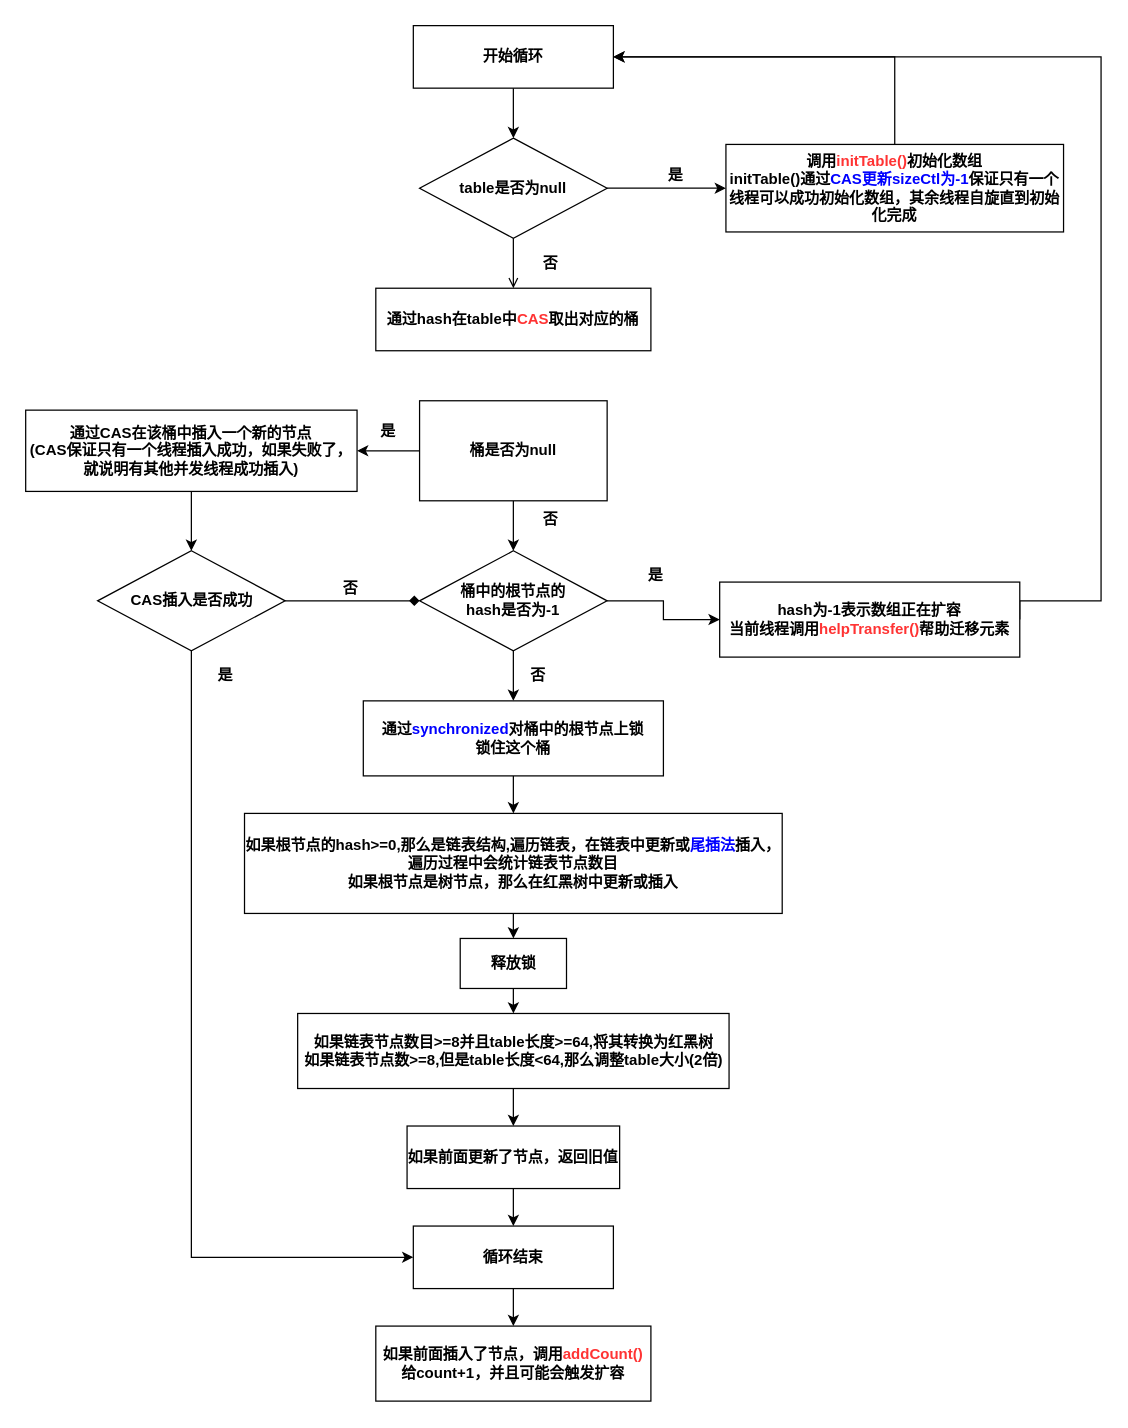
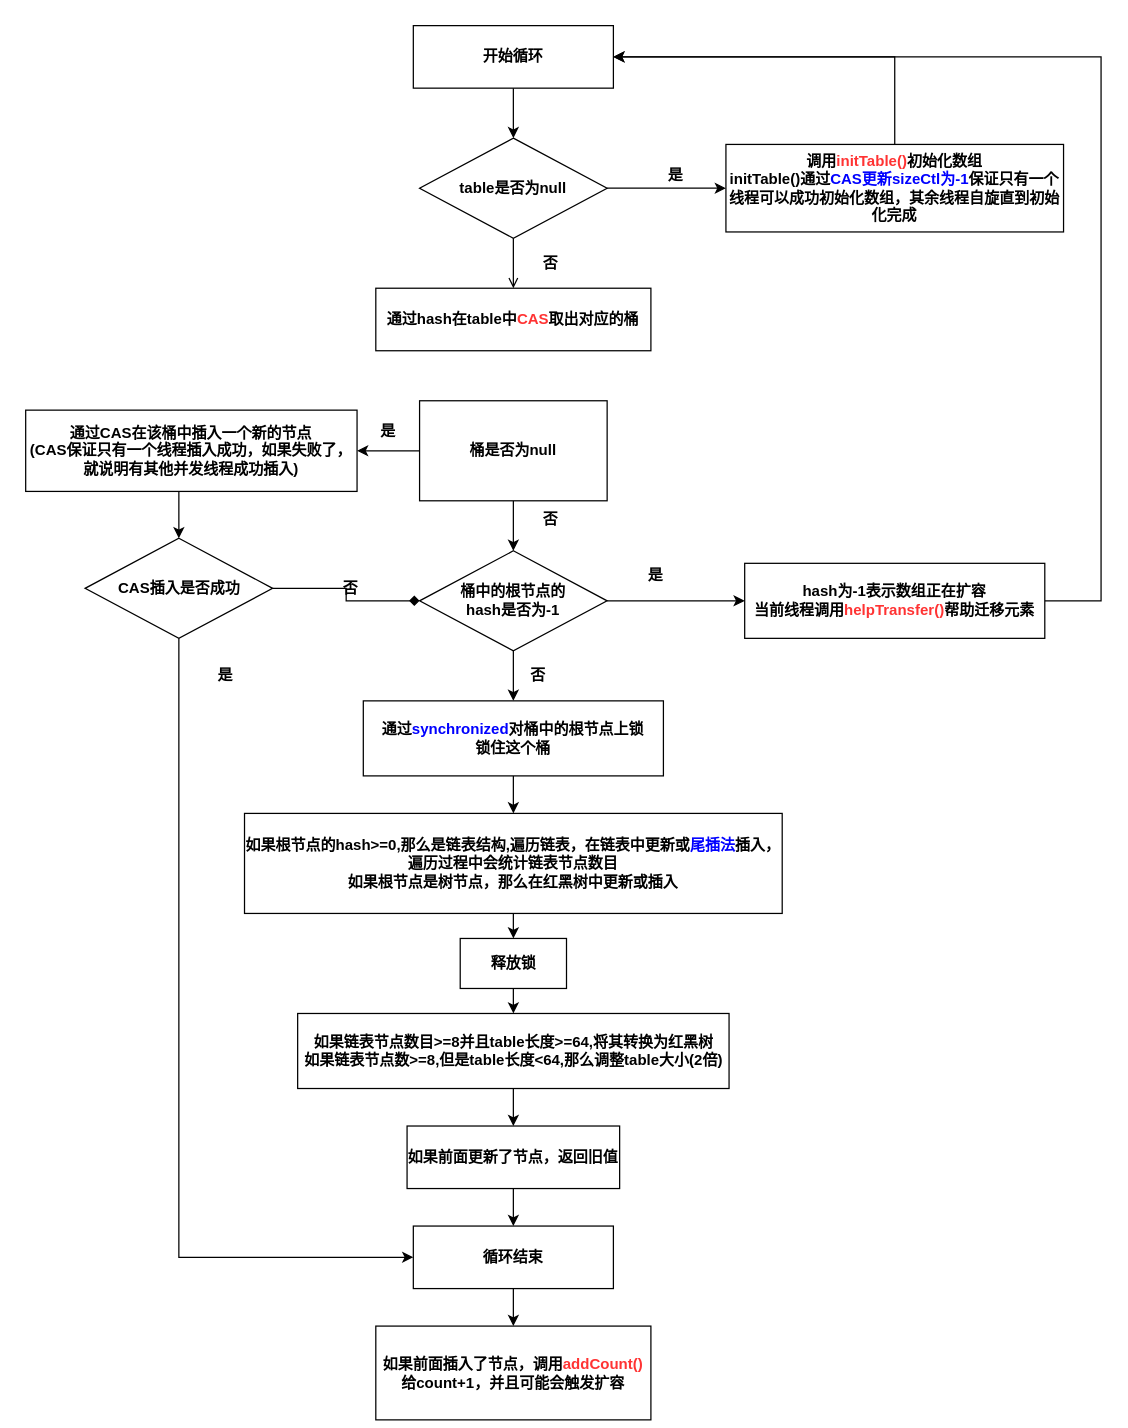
(191, 601) -> (179, 588)
(869, 619) -> (894, 601)
(513, 1363) -> (513, 1373)
